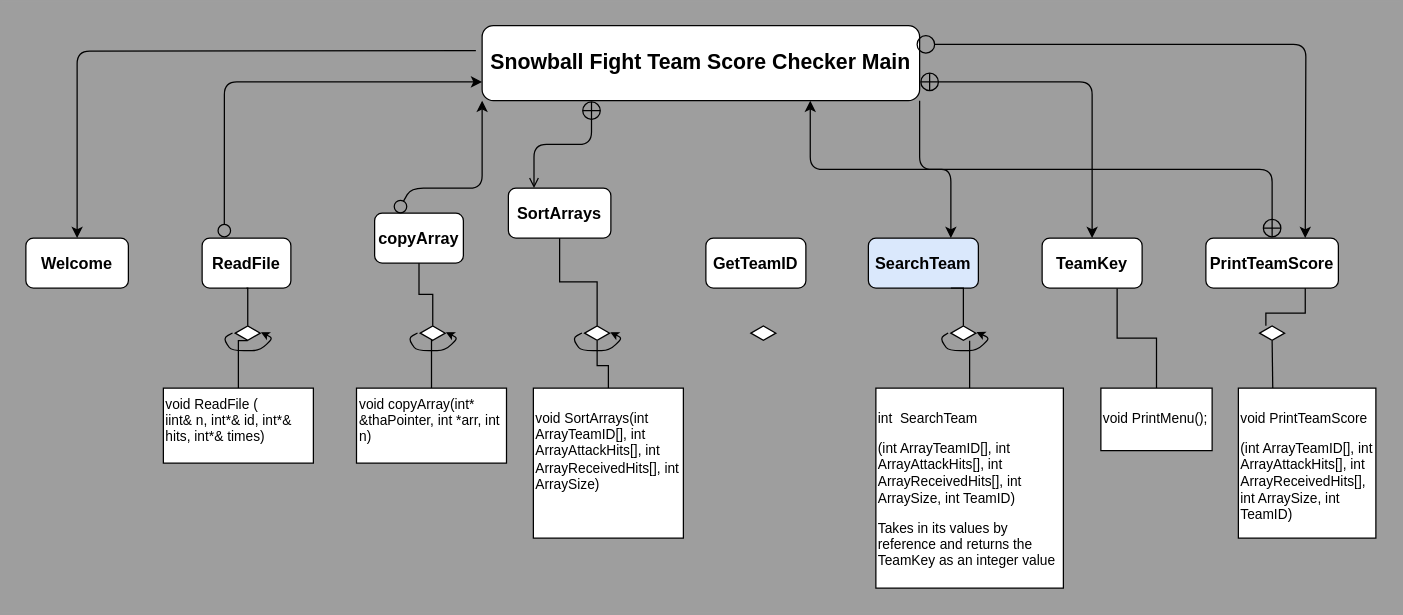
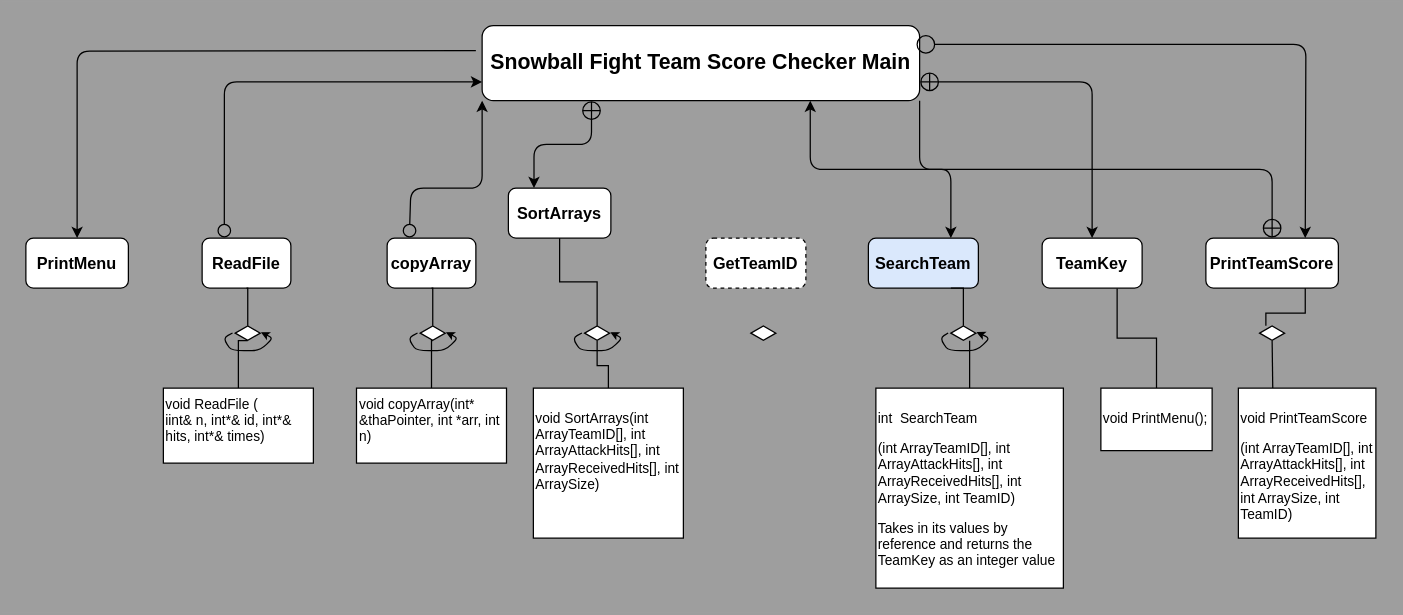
(534, 179) -> (534, 178)
(419, 238) -> (431, 263)
(77, 263) -> (77, 263)
(756, 263) -> (756, 263)
